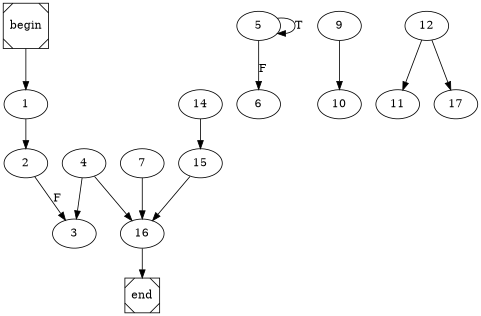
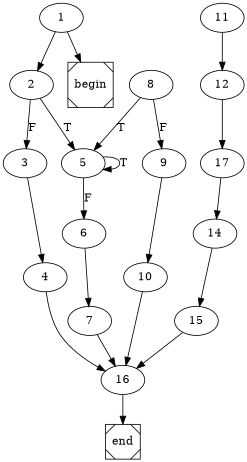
(414, 61) -> (222, 47)
(26, 65) -> (72, 43)
none -> (151, 85)
none -> (55, 121)
(80, 194) -> (34, 216)
none -> (219, 194)
none -> (87, 273)
none -> (135, 325)
